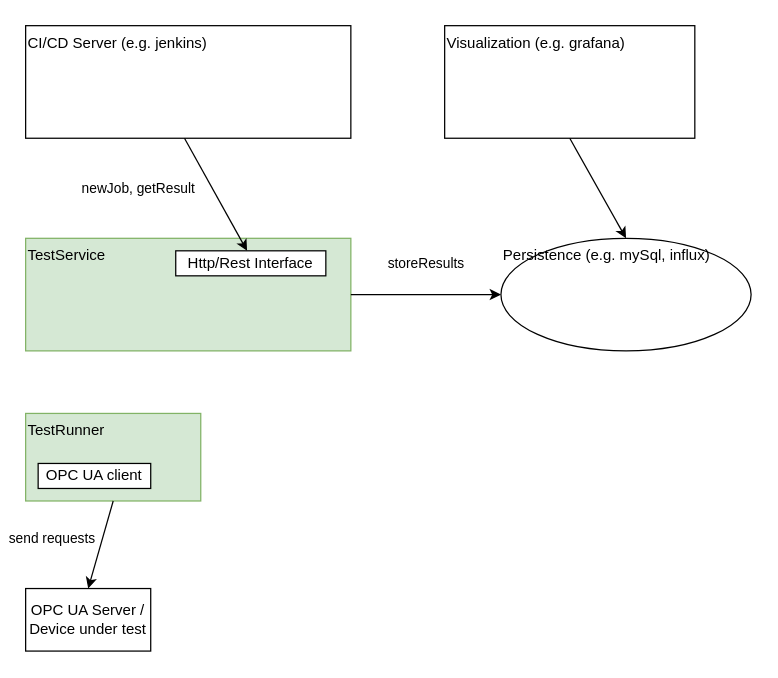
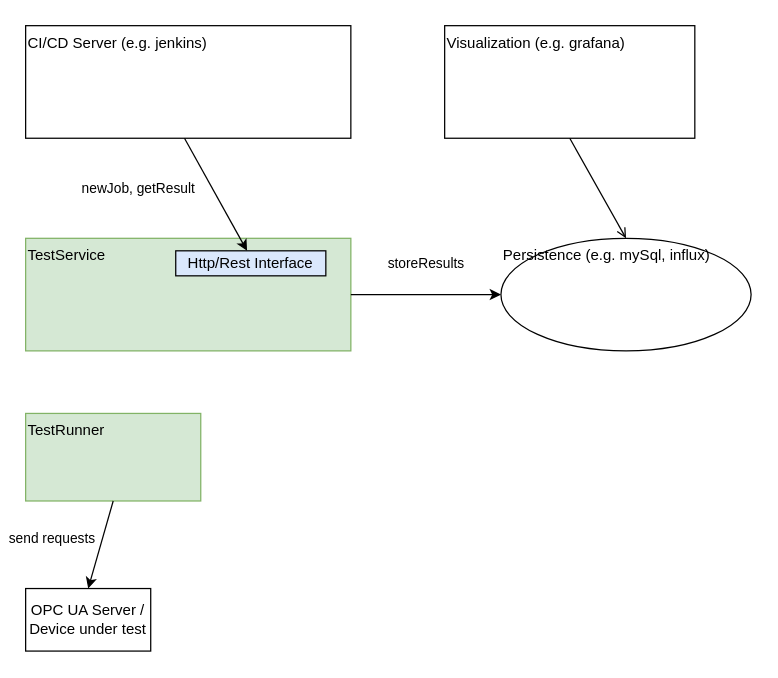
(621, 229) -> (622, 231)
(251, 263) -> (251, 263)
(94, 476) -> none
